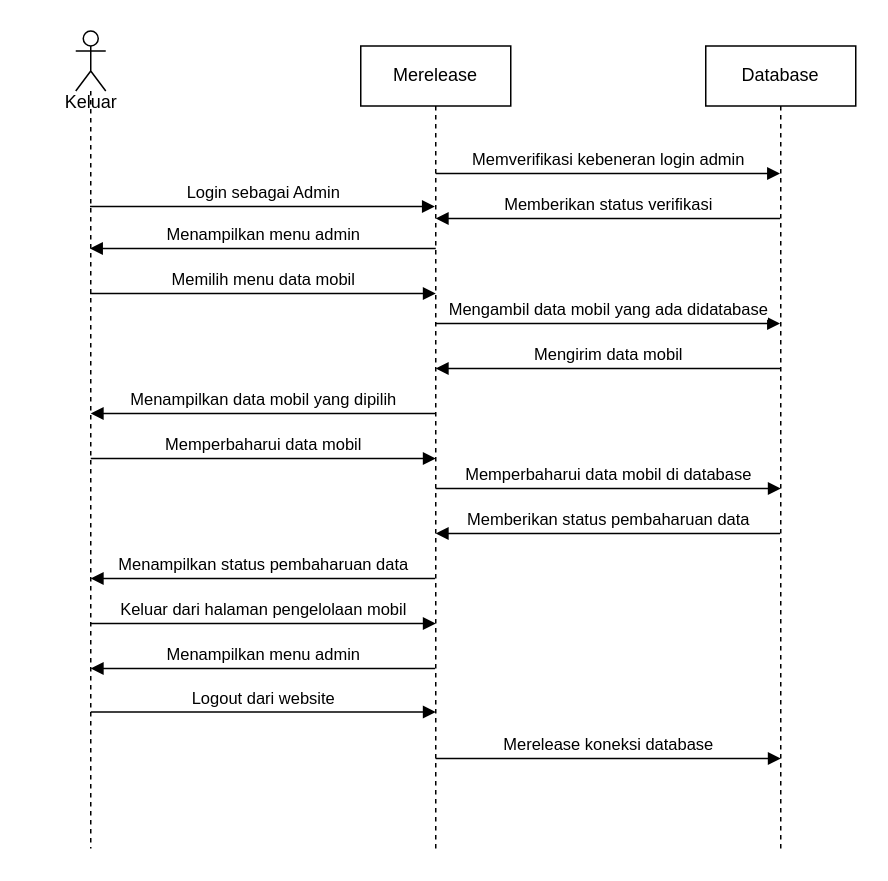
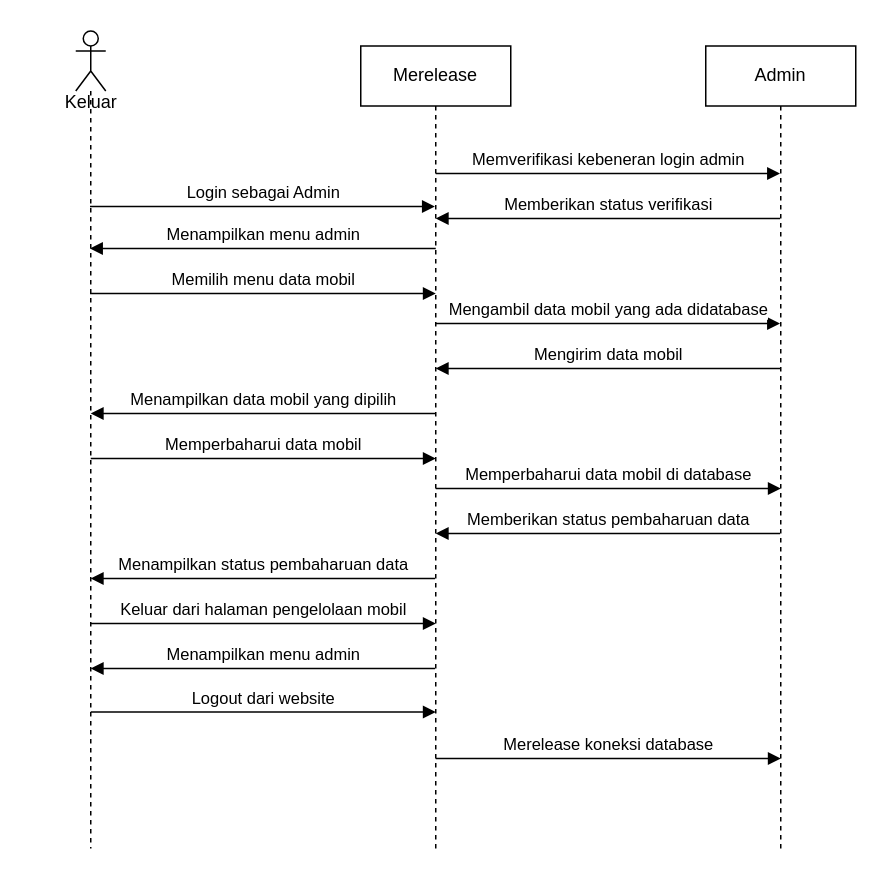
(781, 76) -> (781, 76)
